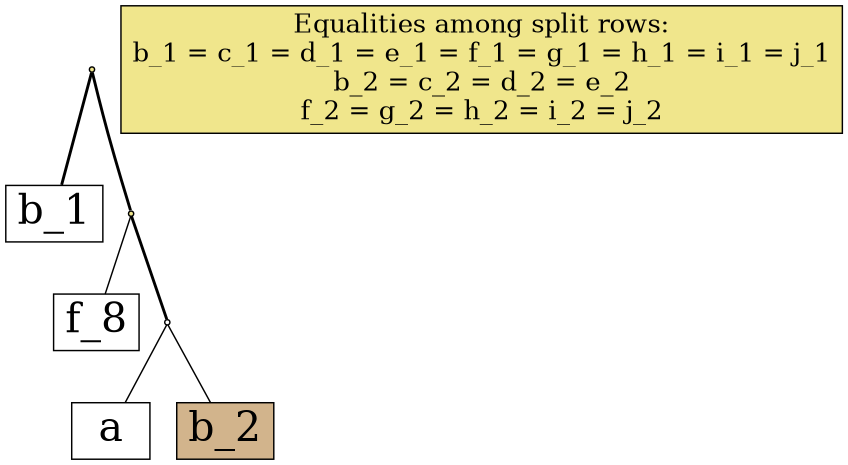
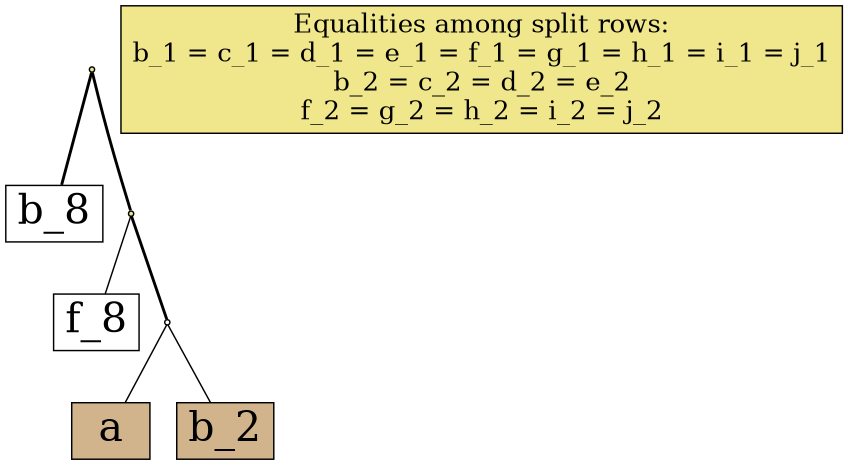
(54, 214) -> (54, 214)
(111, 431) -> (111, 431)
